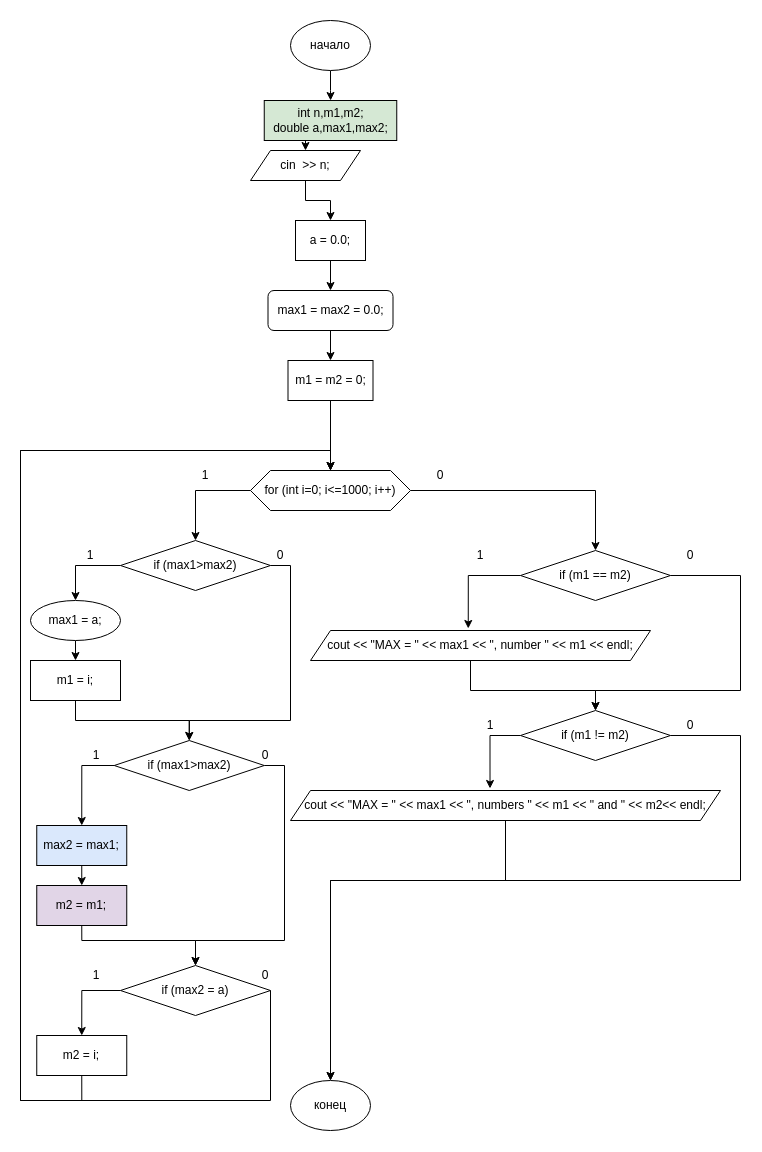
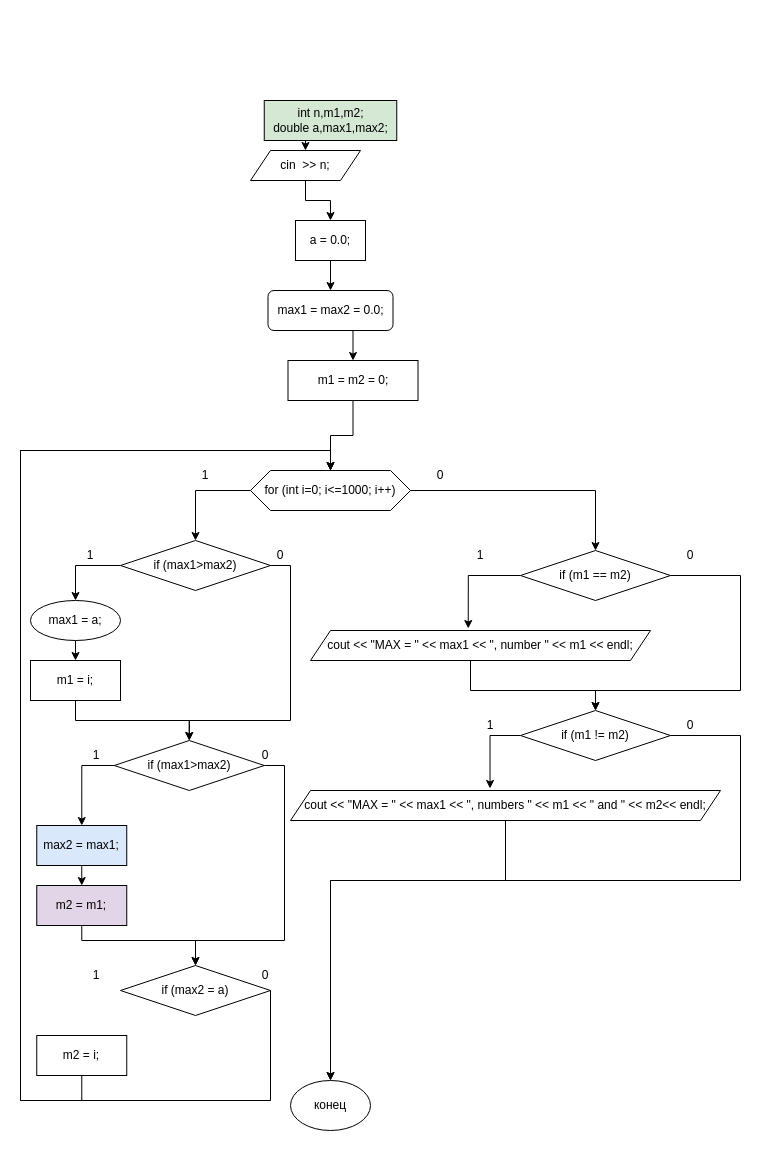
(331, 46) -> none
(331, 82) -> none
(331, 381) -> (353, 381)
(82, 991) -> none
